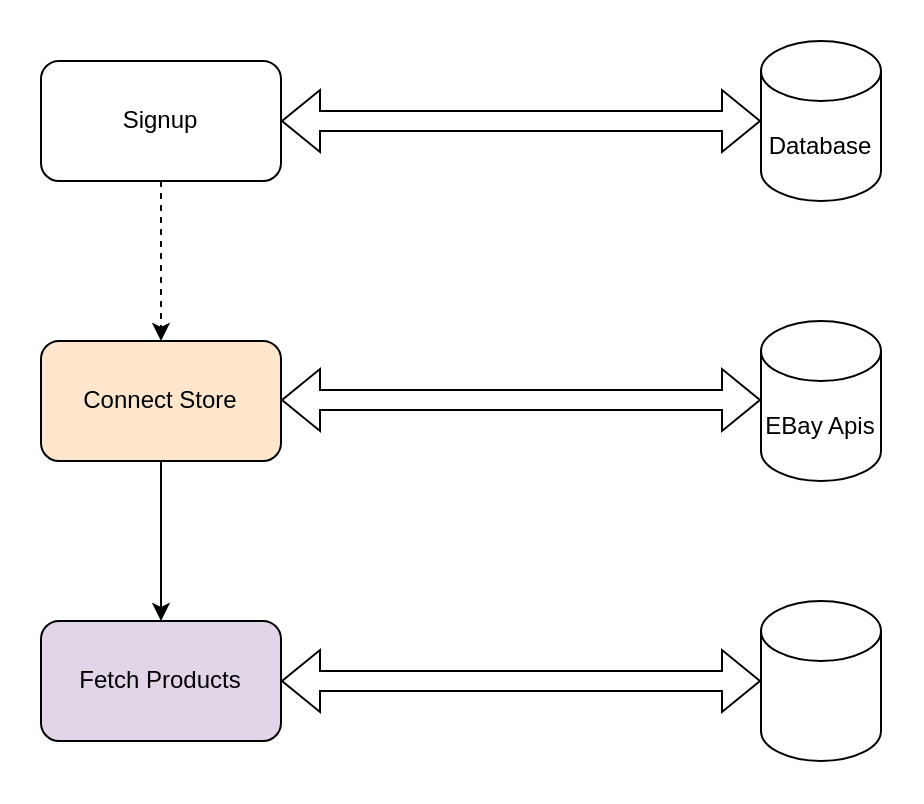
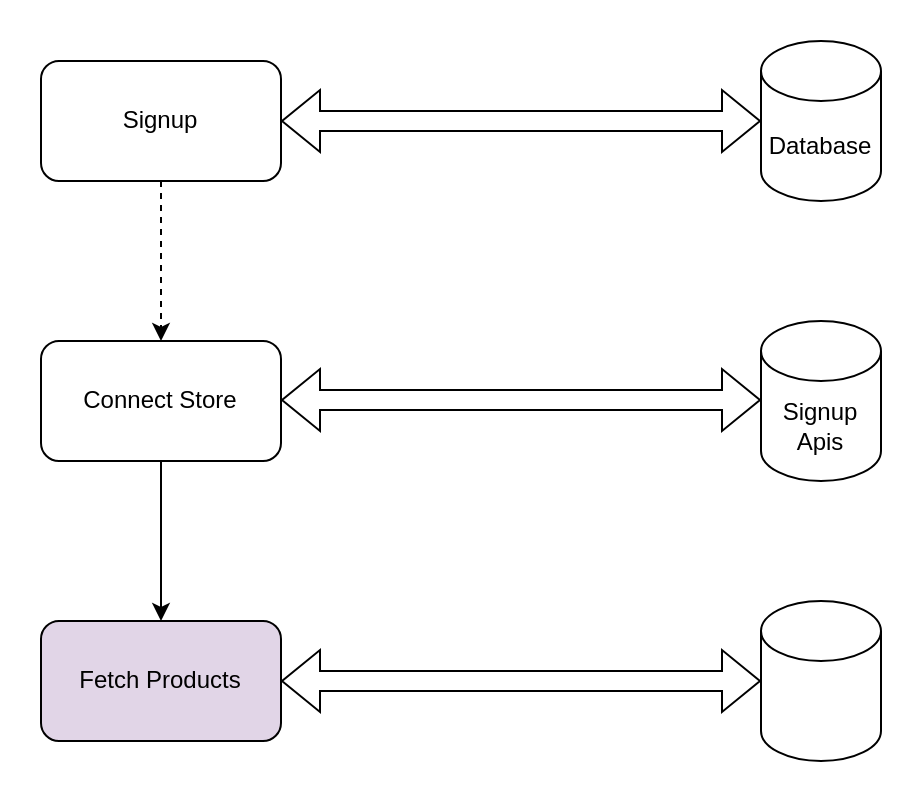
(161, 401) -> (161, 401)
(821, 427) -> (821, 427)
